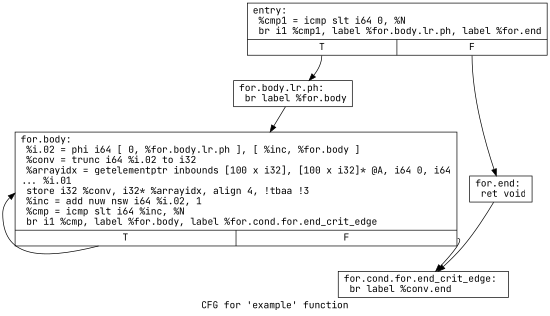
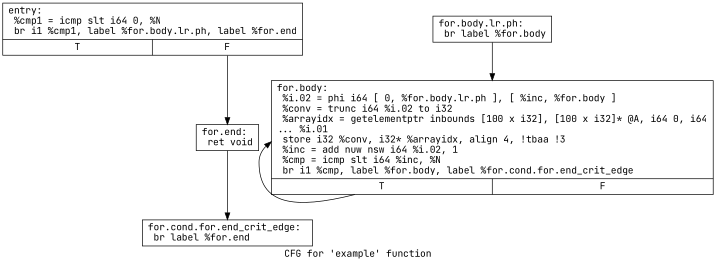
(319, 66) -> none
(455, 249) -> none
(398, 289) -> (199, 238)
